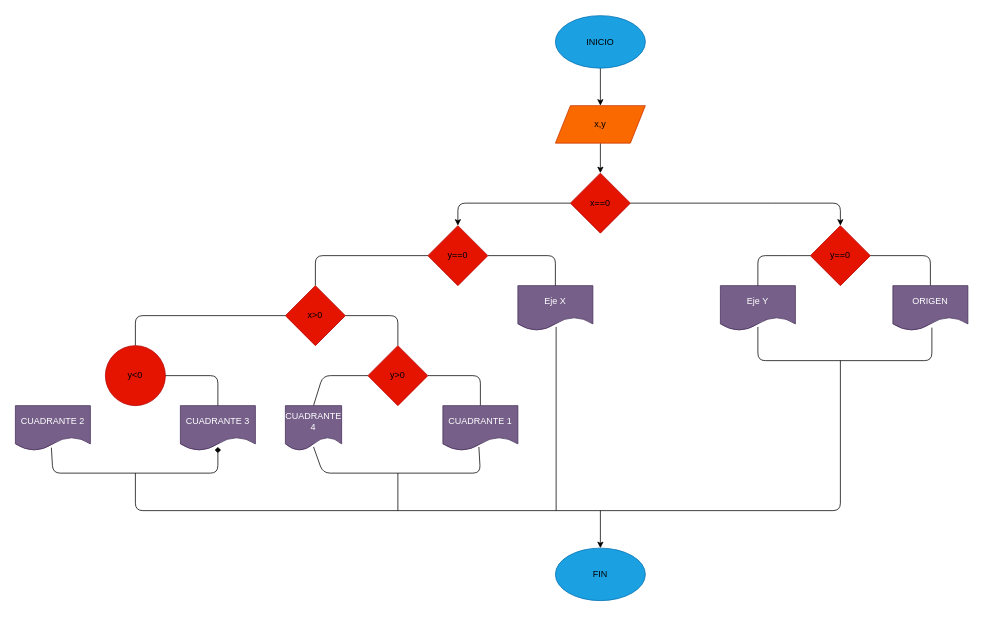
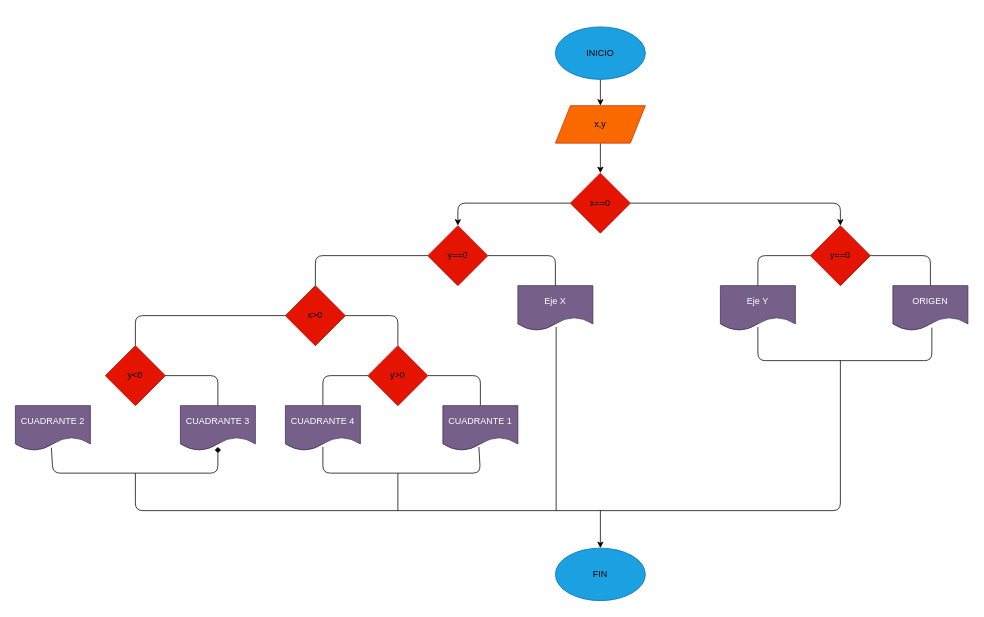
(600, 42) -> (600, 53)
(135, 375) -> (135, 375)
(314, 428) -> (323, 428)
